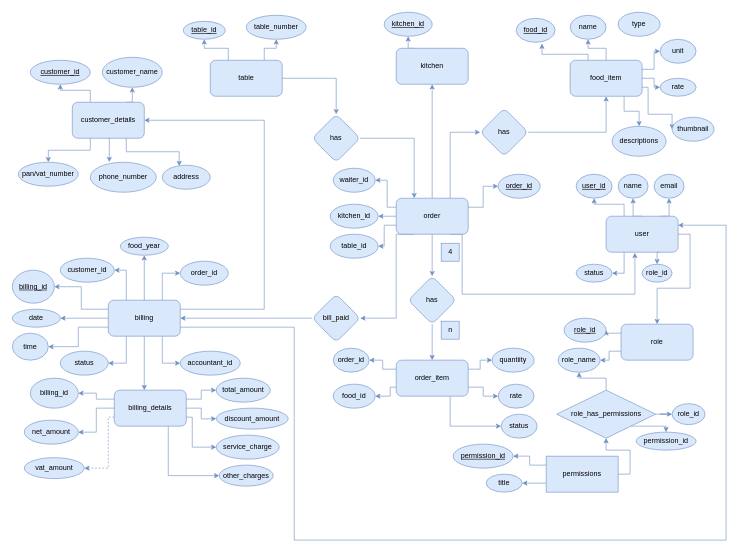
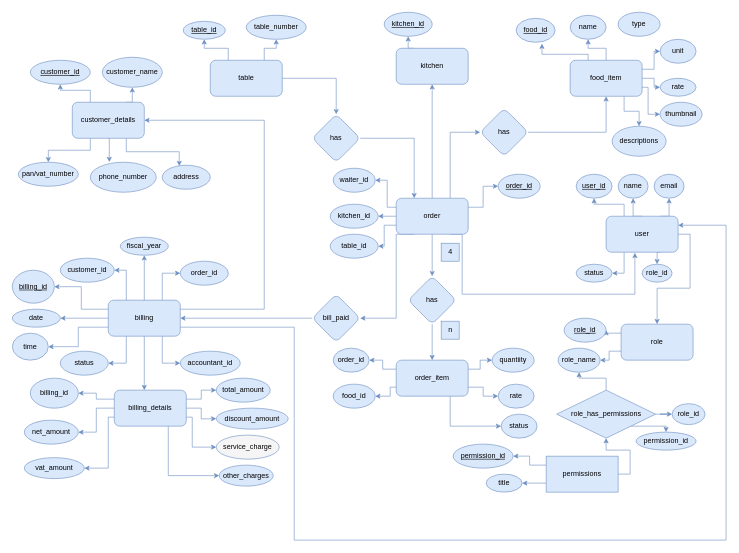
(693, 129) -> (681, 114)
(144, 246) -> (144, 246)
(248, 447) -> (248, 447)
(108, 450) -> (108, 450)
